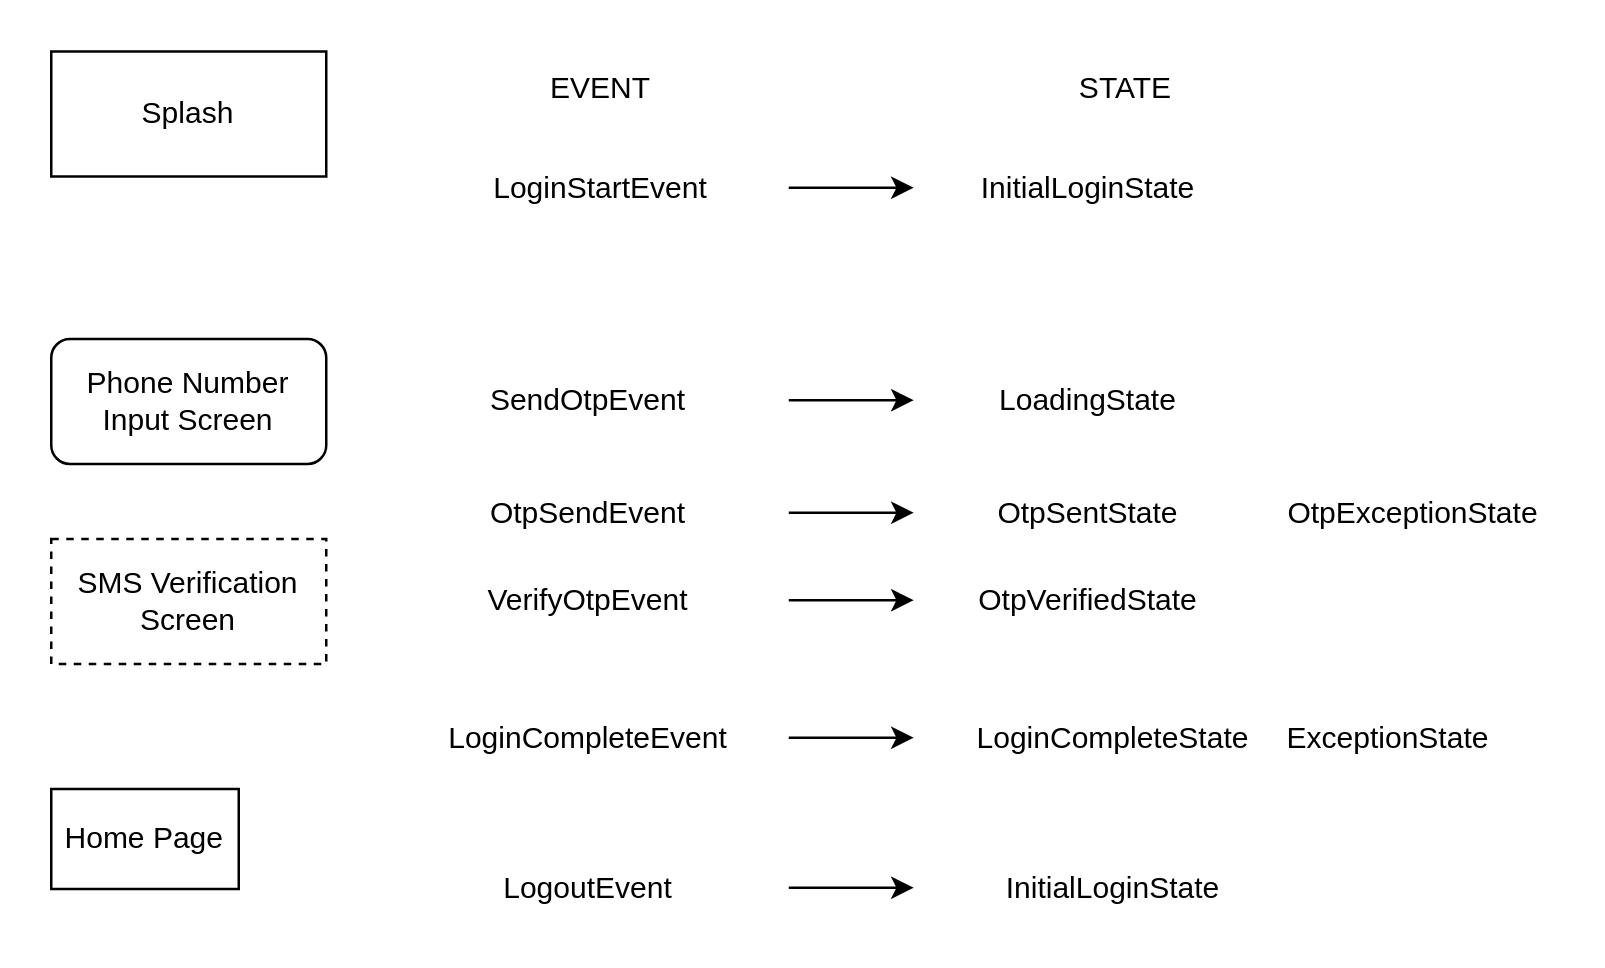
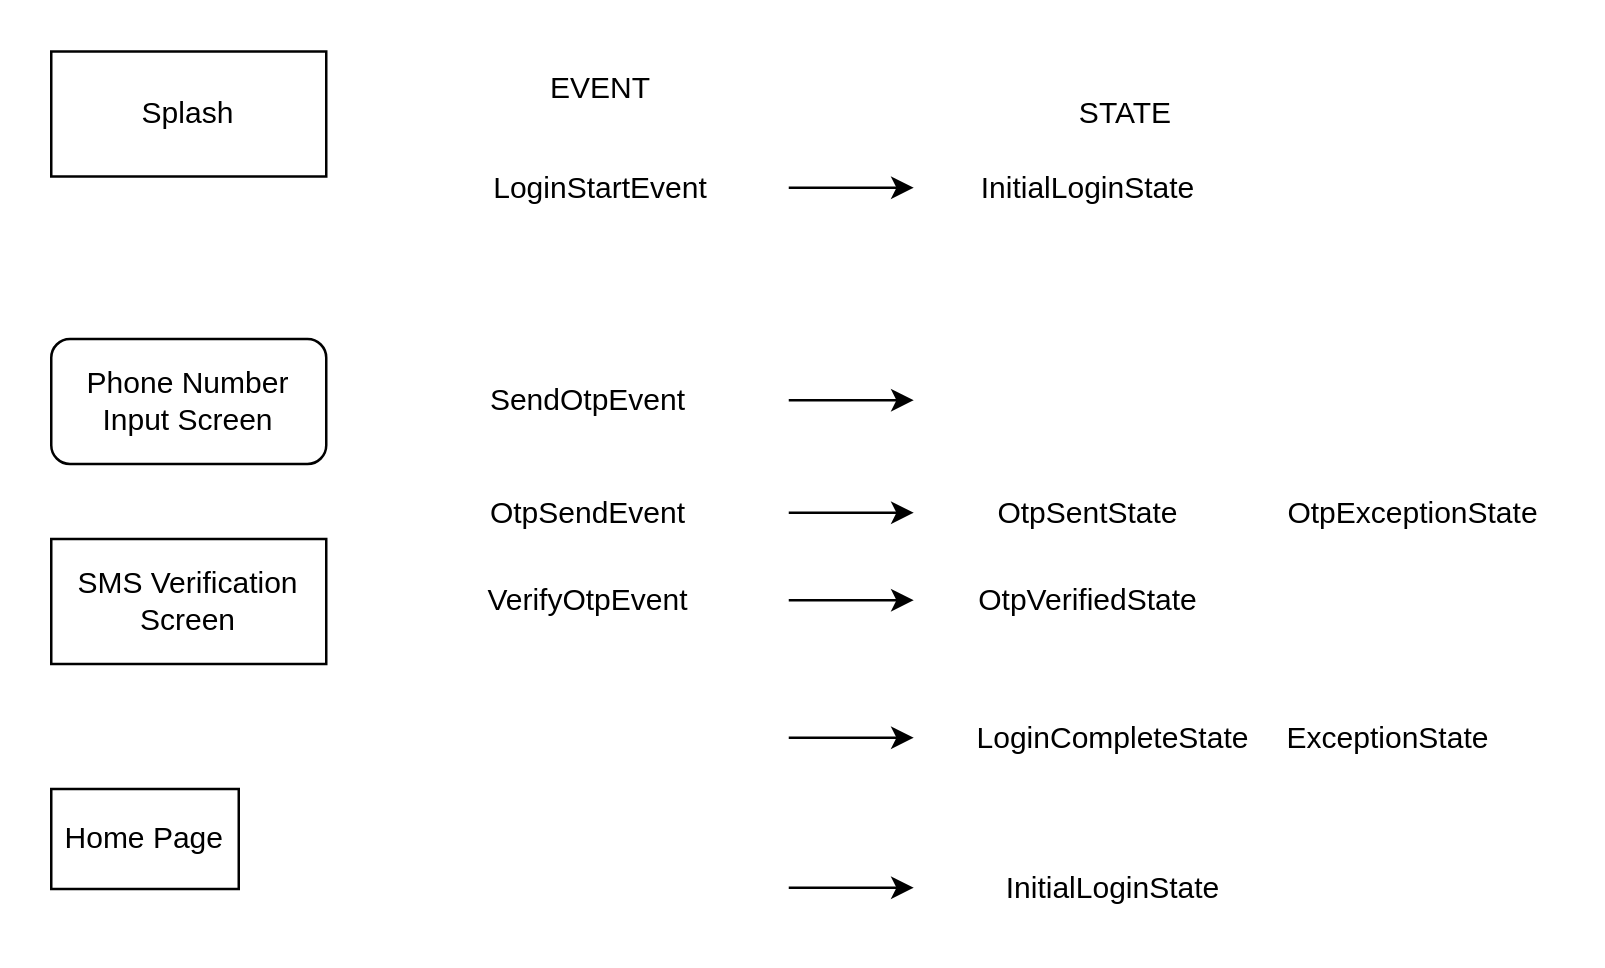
(1126, 89) -> (1126, 114)
(1089, 401) -> none
(189, 601) -> (189, 601)
(589, 739) -> none
(589, 889) -> none
